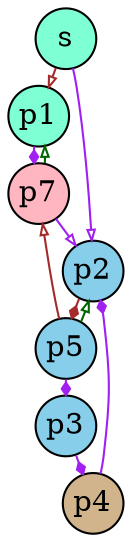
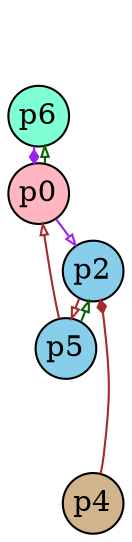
(66, 39) -> none
(39, 116) -> (39, 116)
(39, 194) -> (39, 194)
(78, 301) -> (78, 301)
(109, 394) -> (109, 394)
(66, 426) -> none
